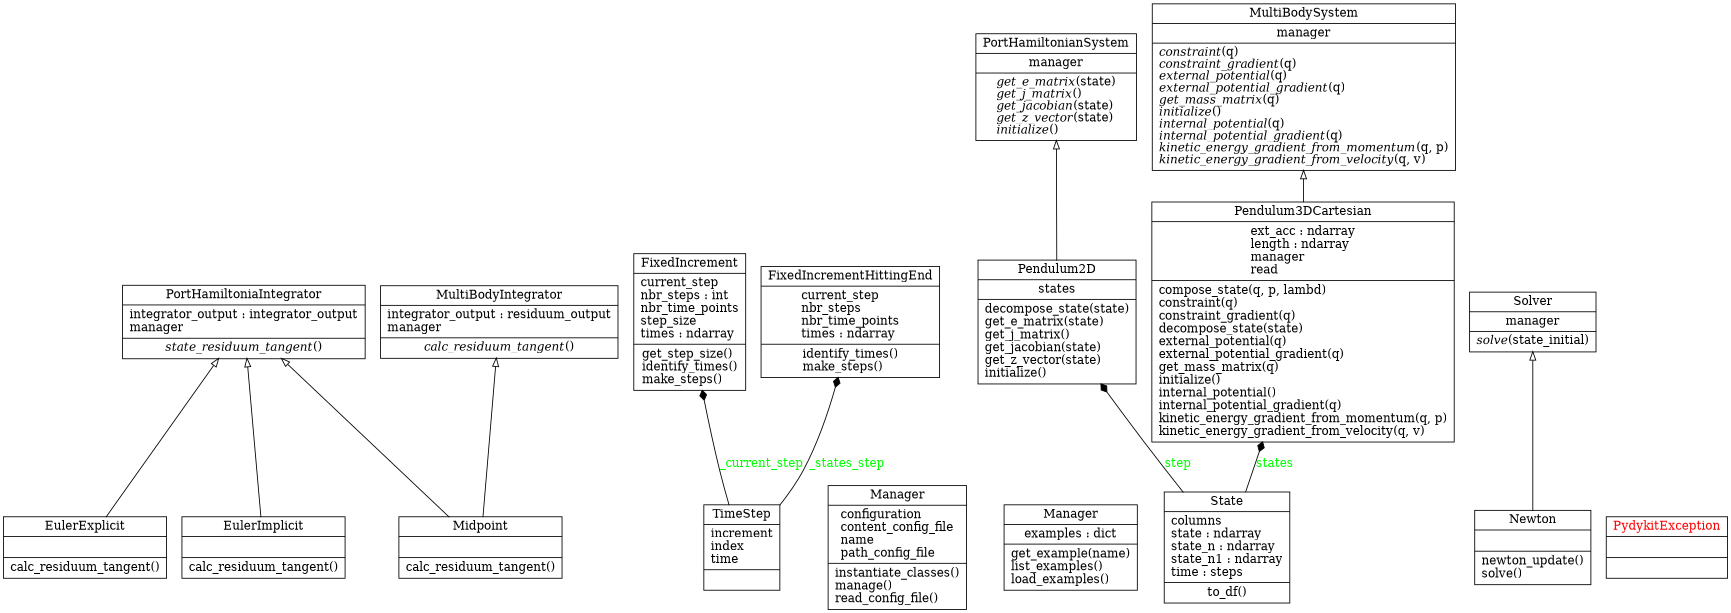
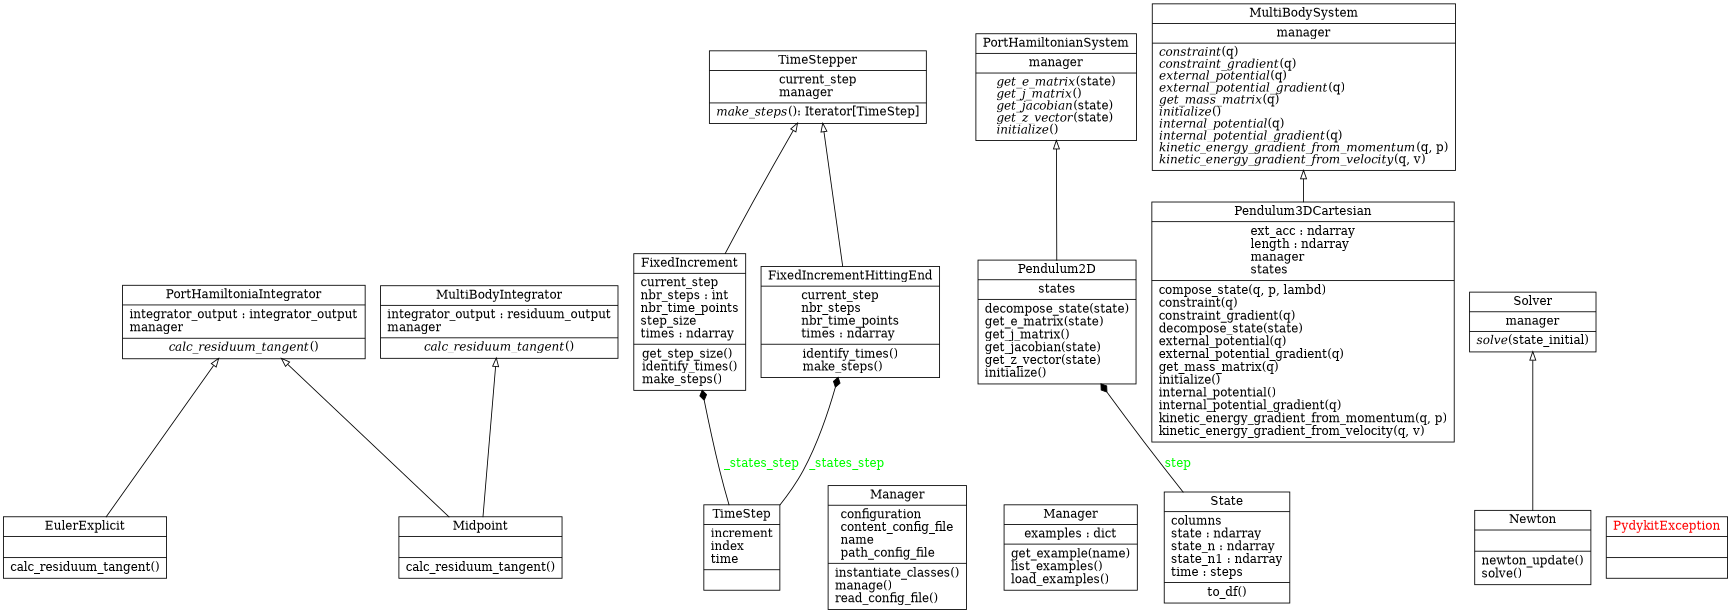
none -> (818, 87)
(1265, 270) -> (1269, 270)
(239, 347) -> (239, 347)
(761, 464) -> (761, 464)
(1252, 472) -> none
(264, 548) -> none
